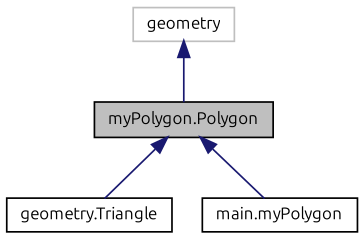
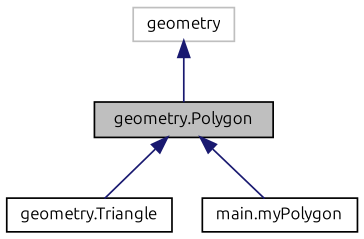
(184, 120) -> (184, 120)
